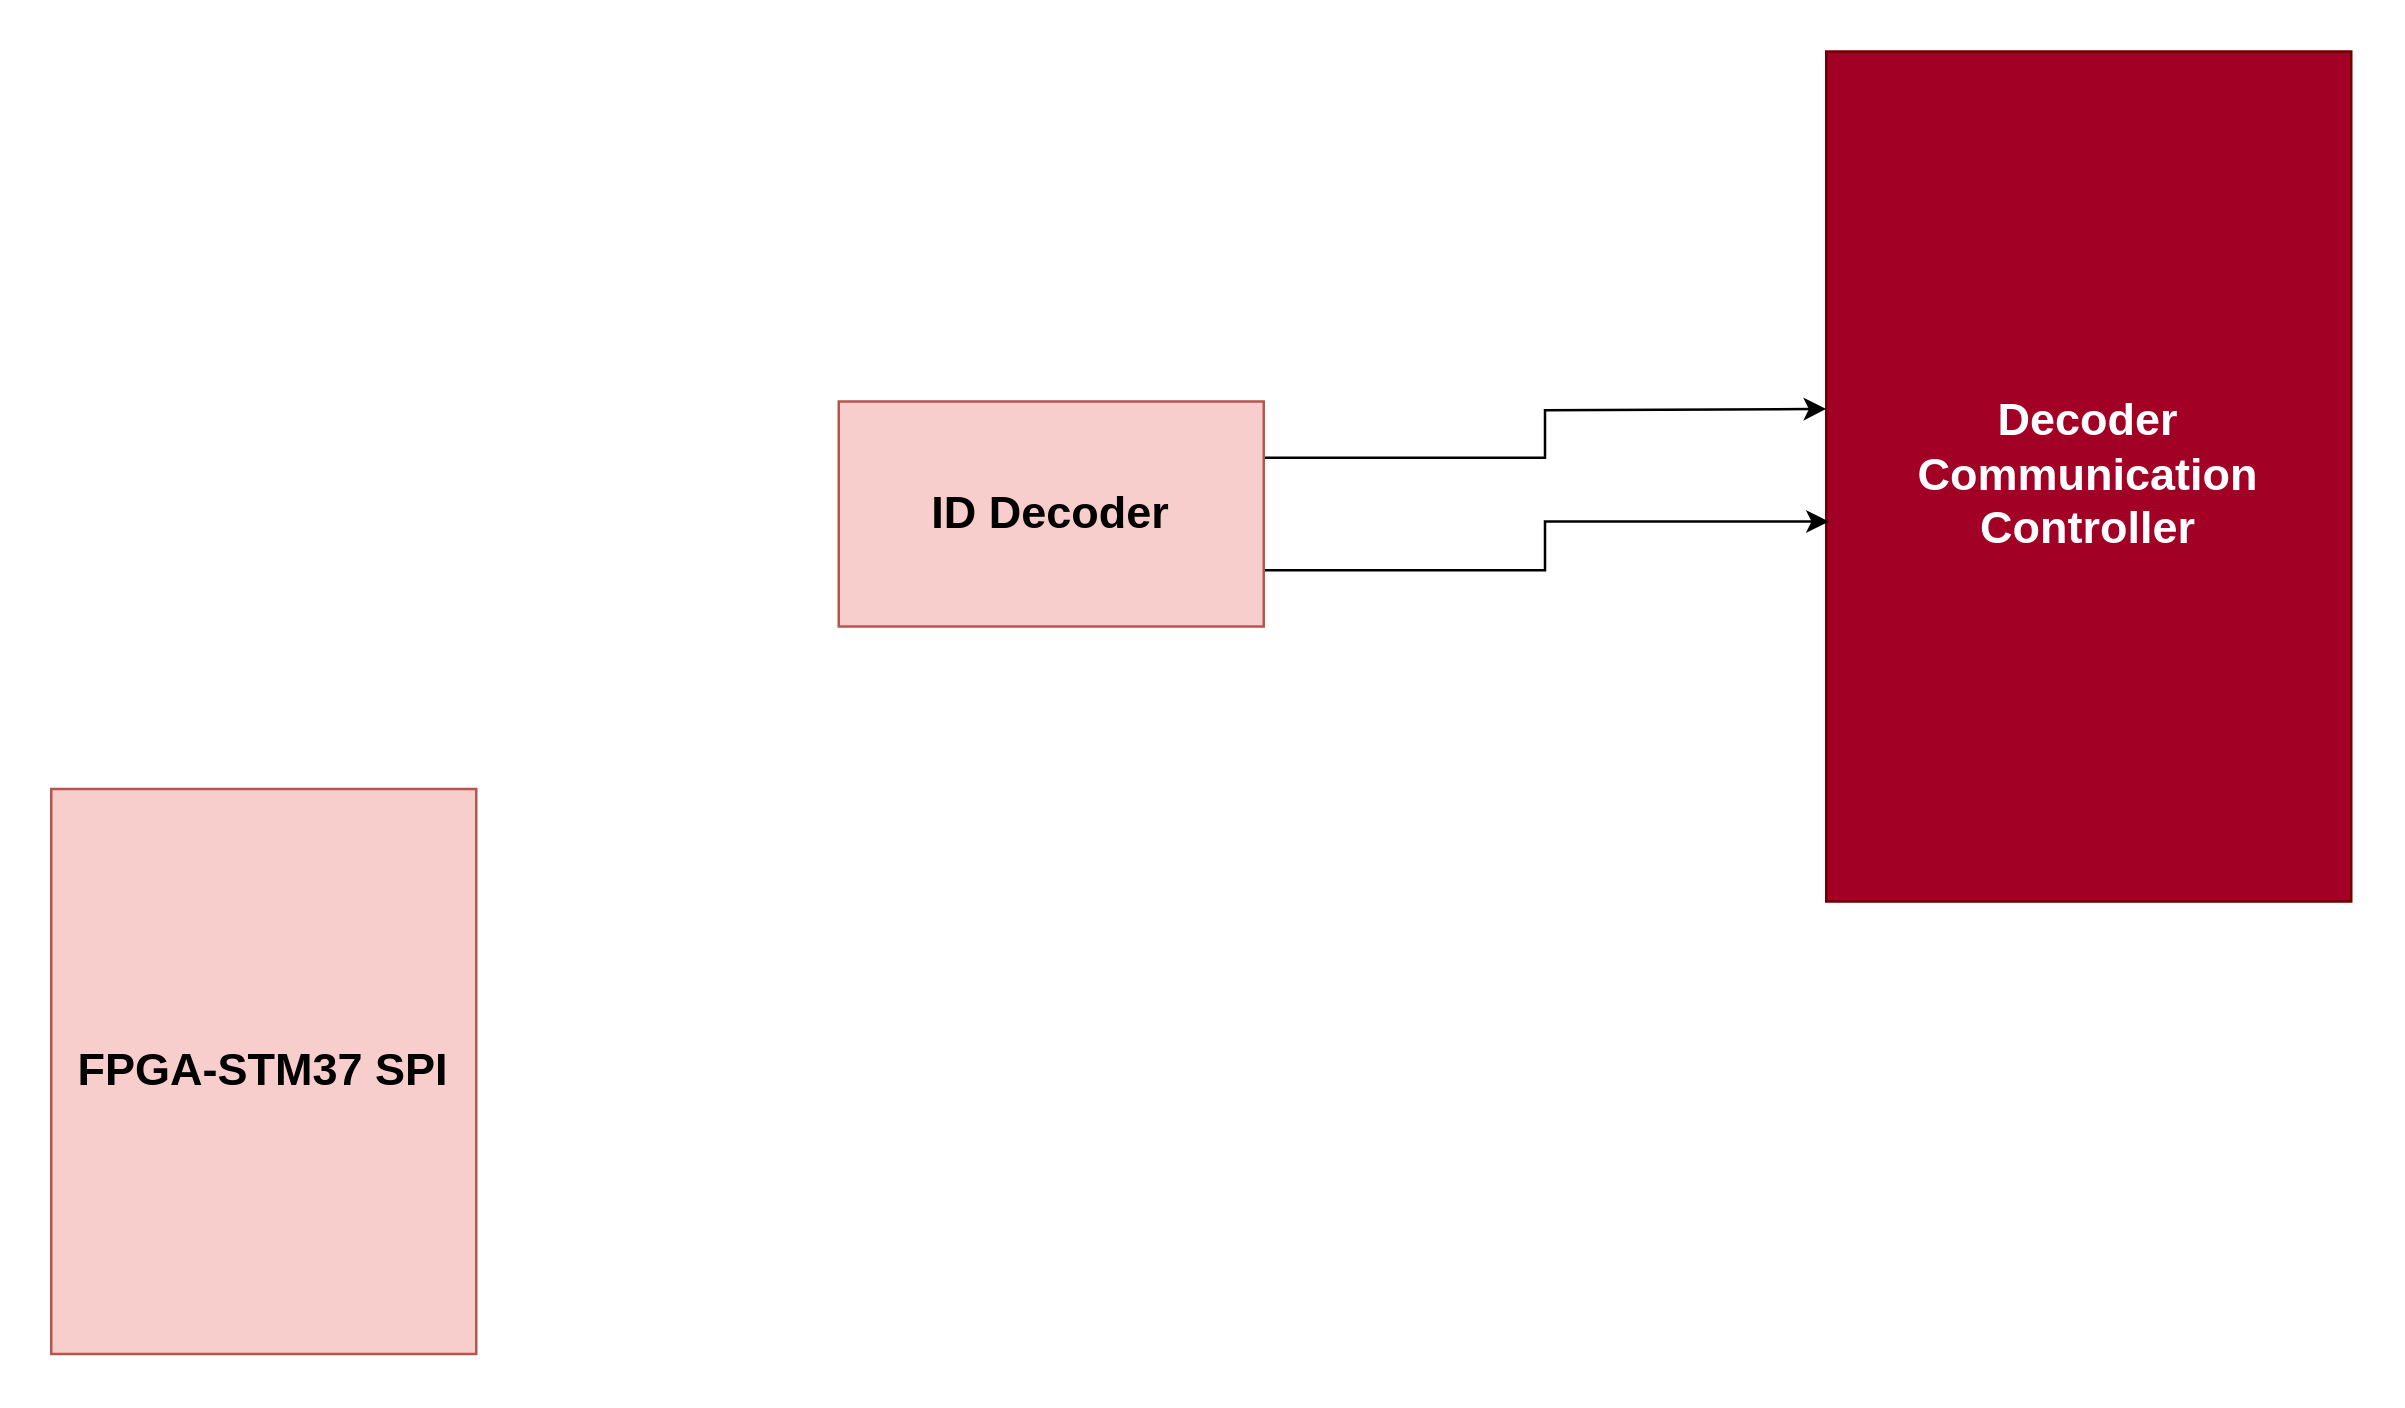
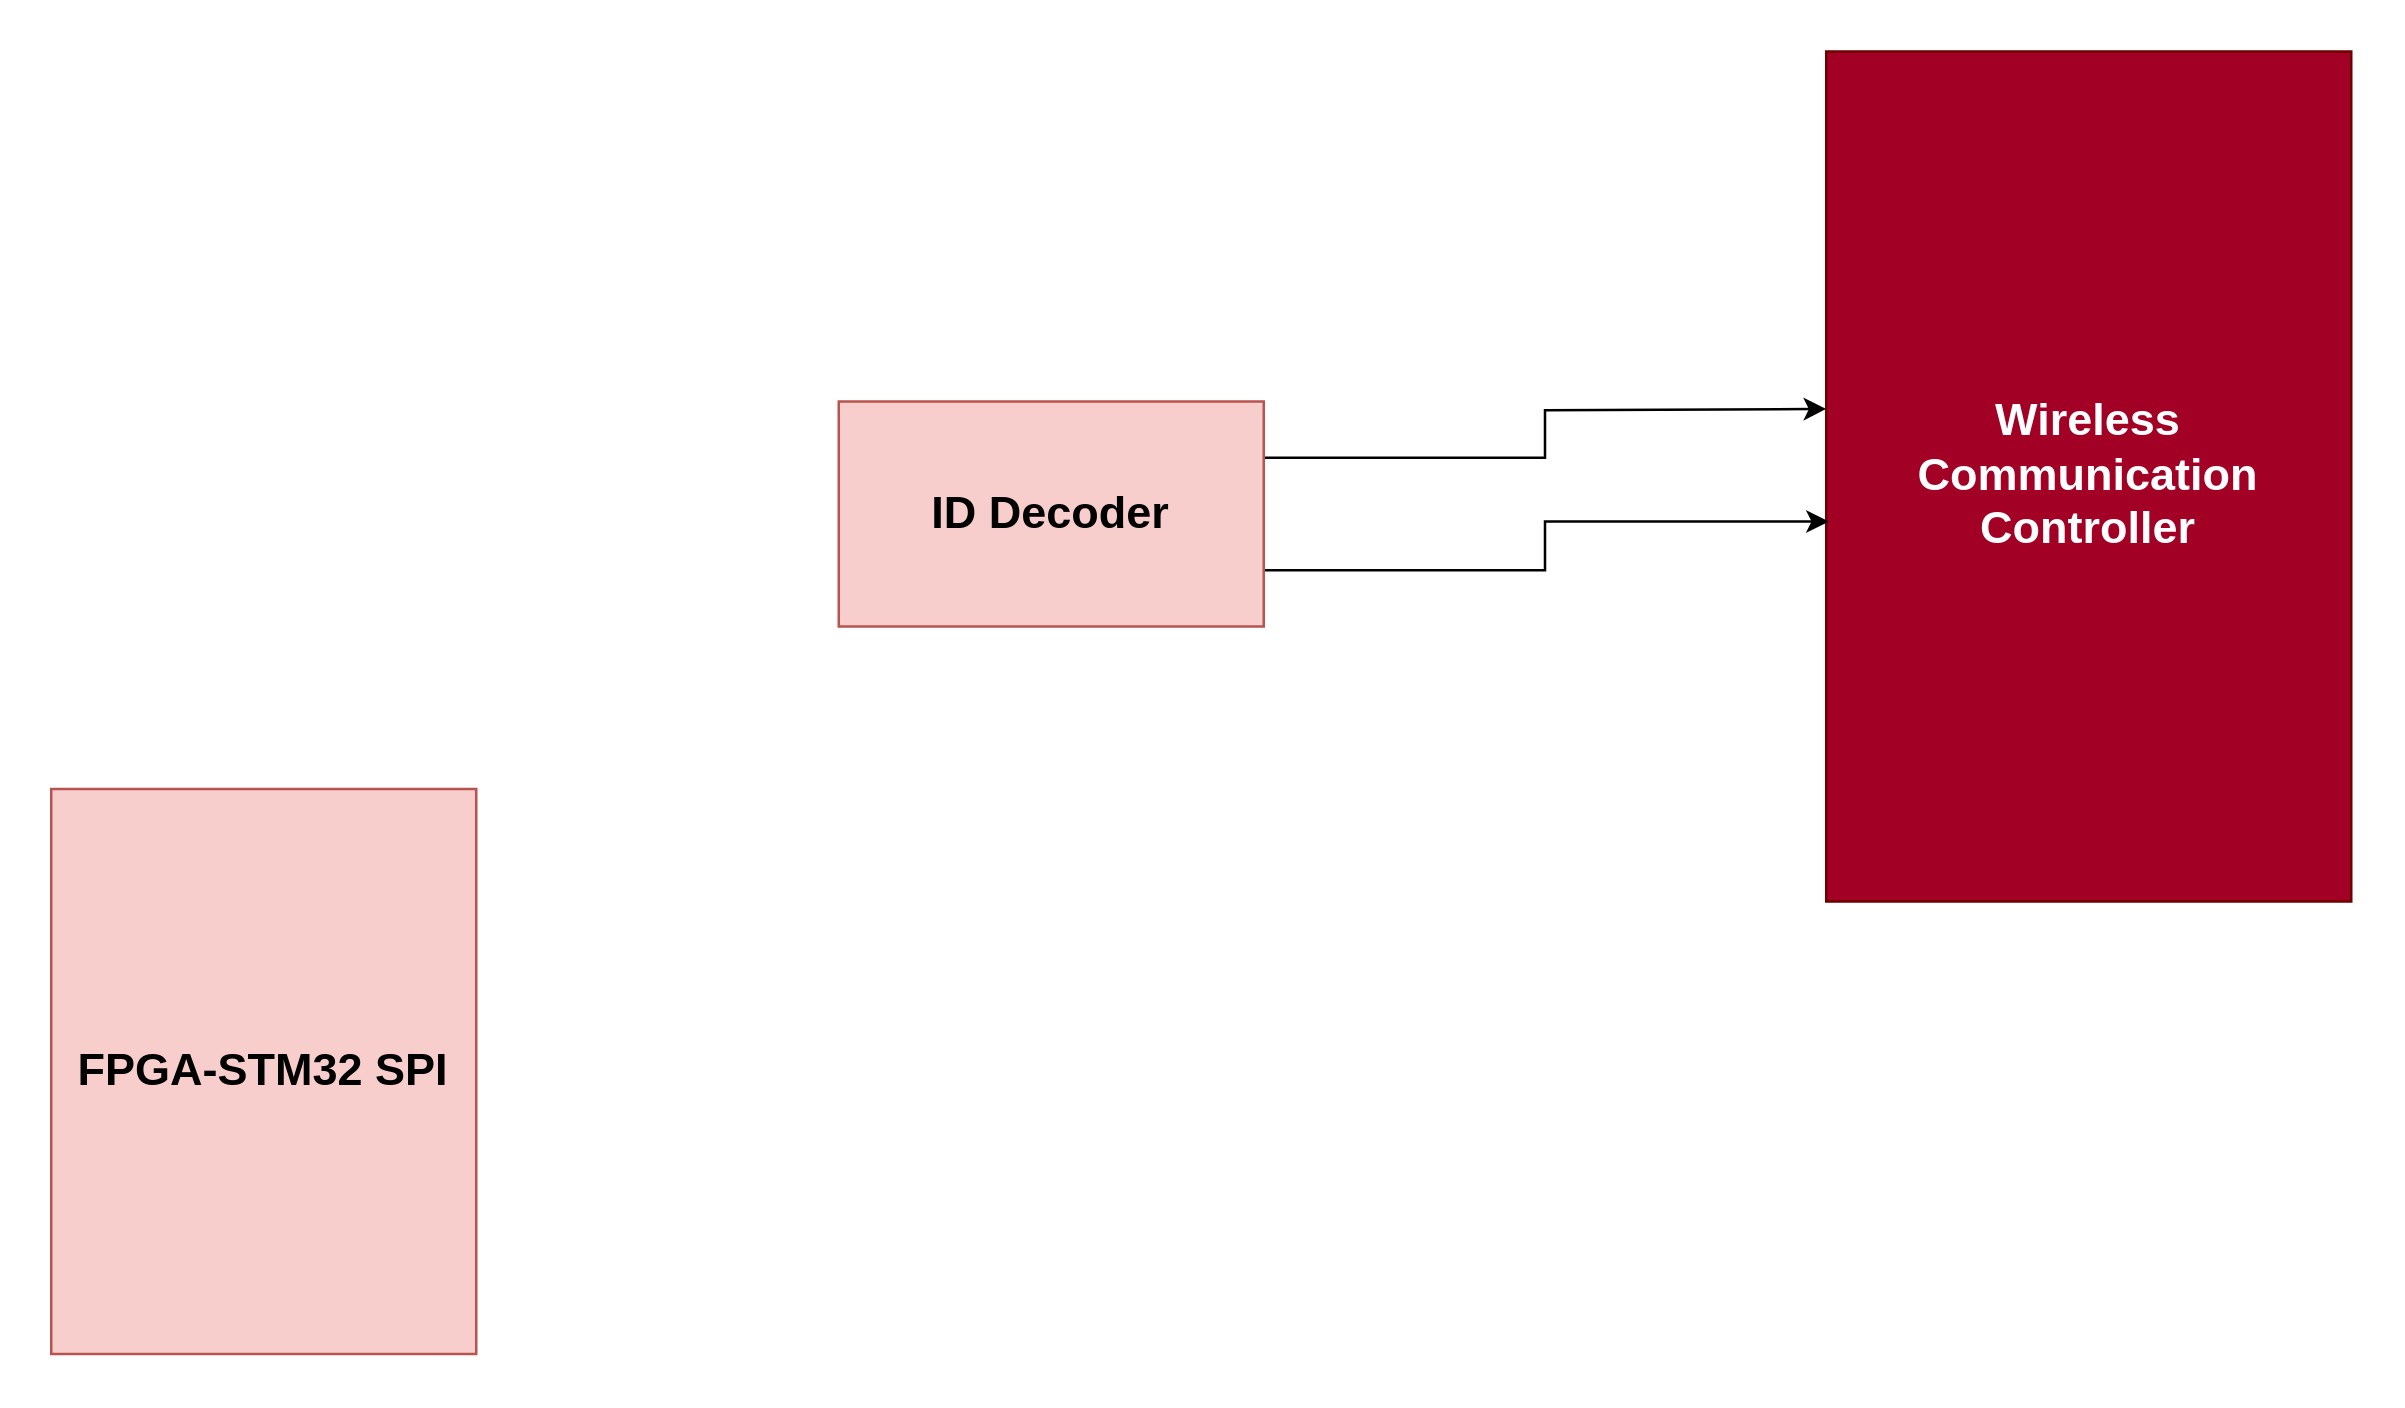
(2089, 476) -> (2089, 476)
(264, 1071) -> (264, 1071)
